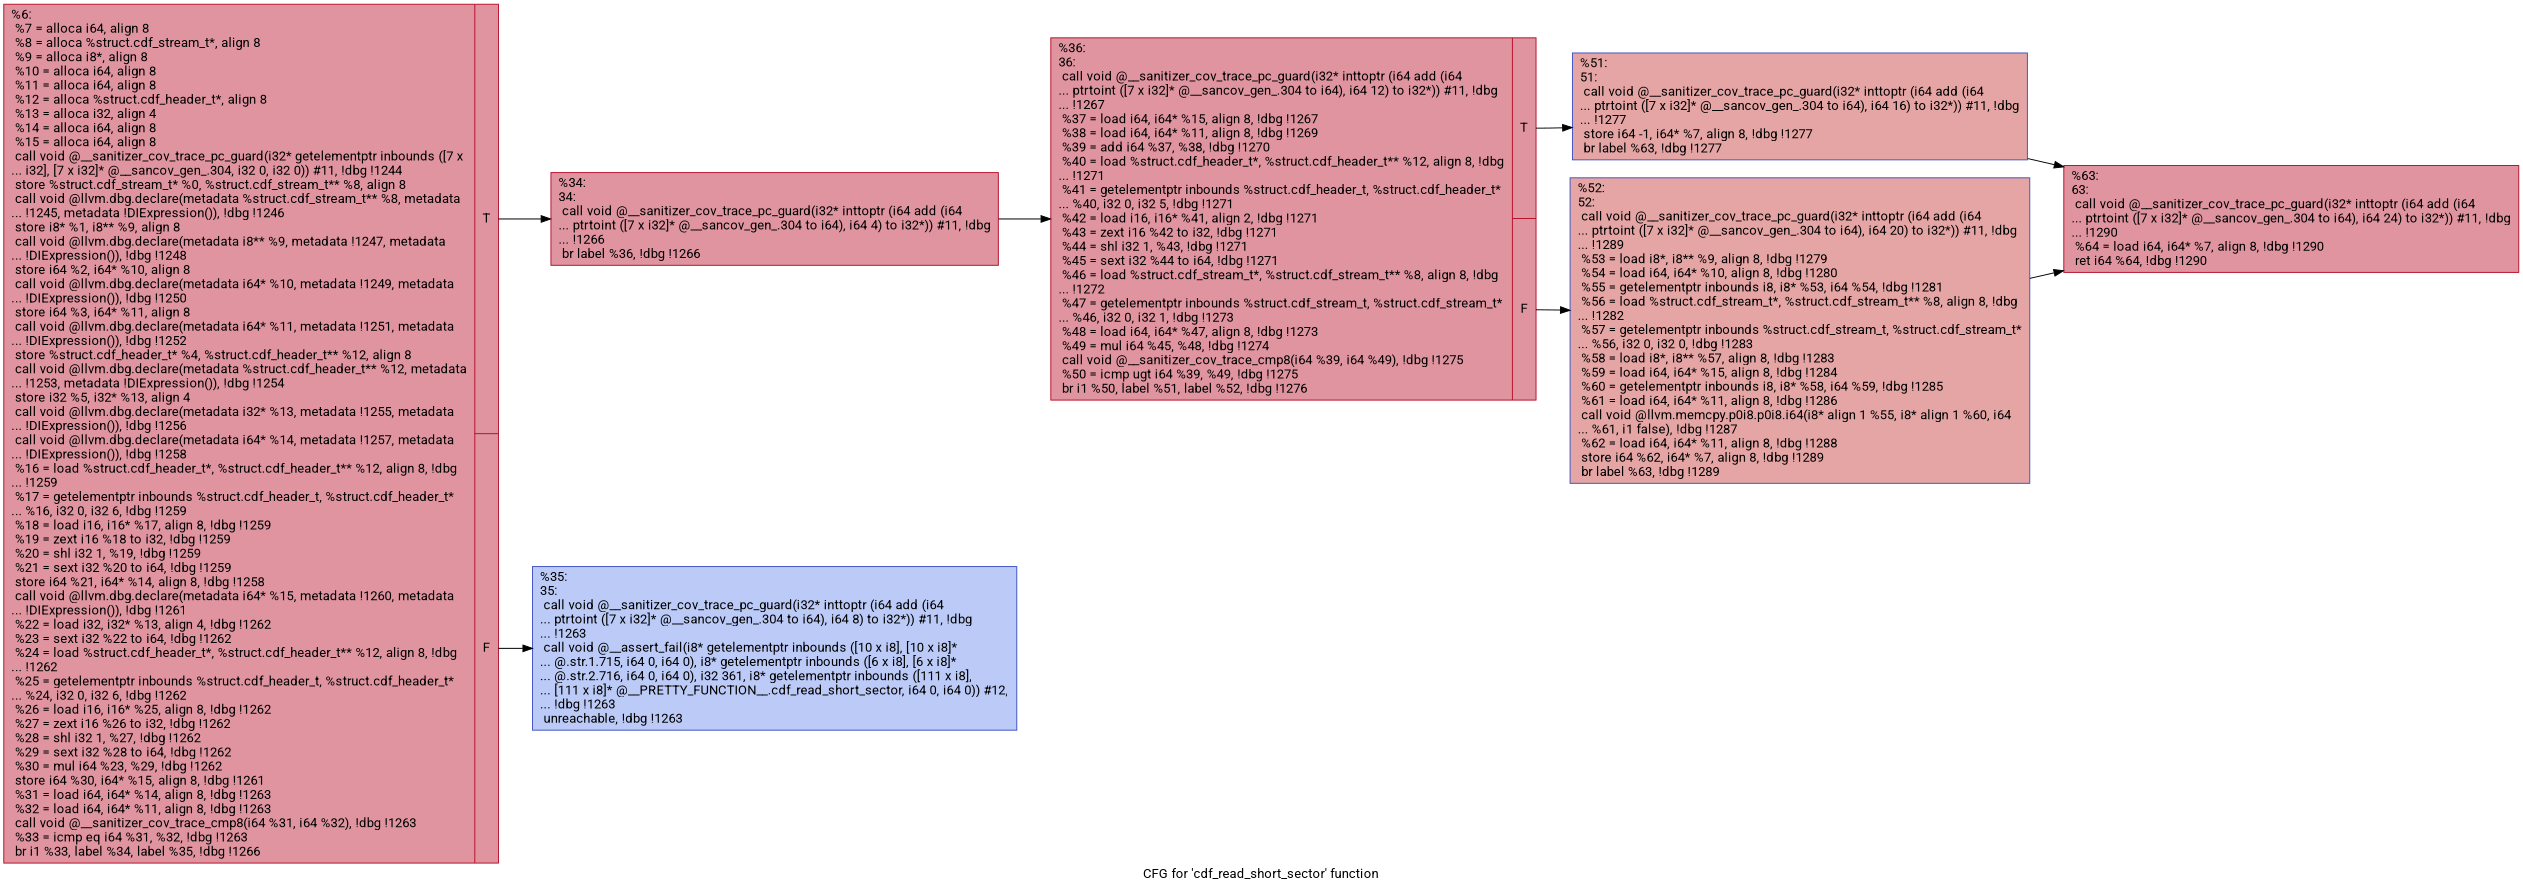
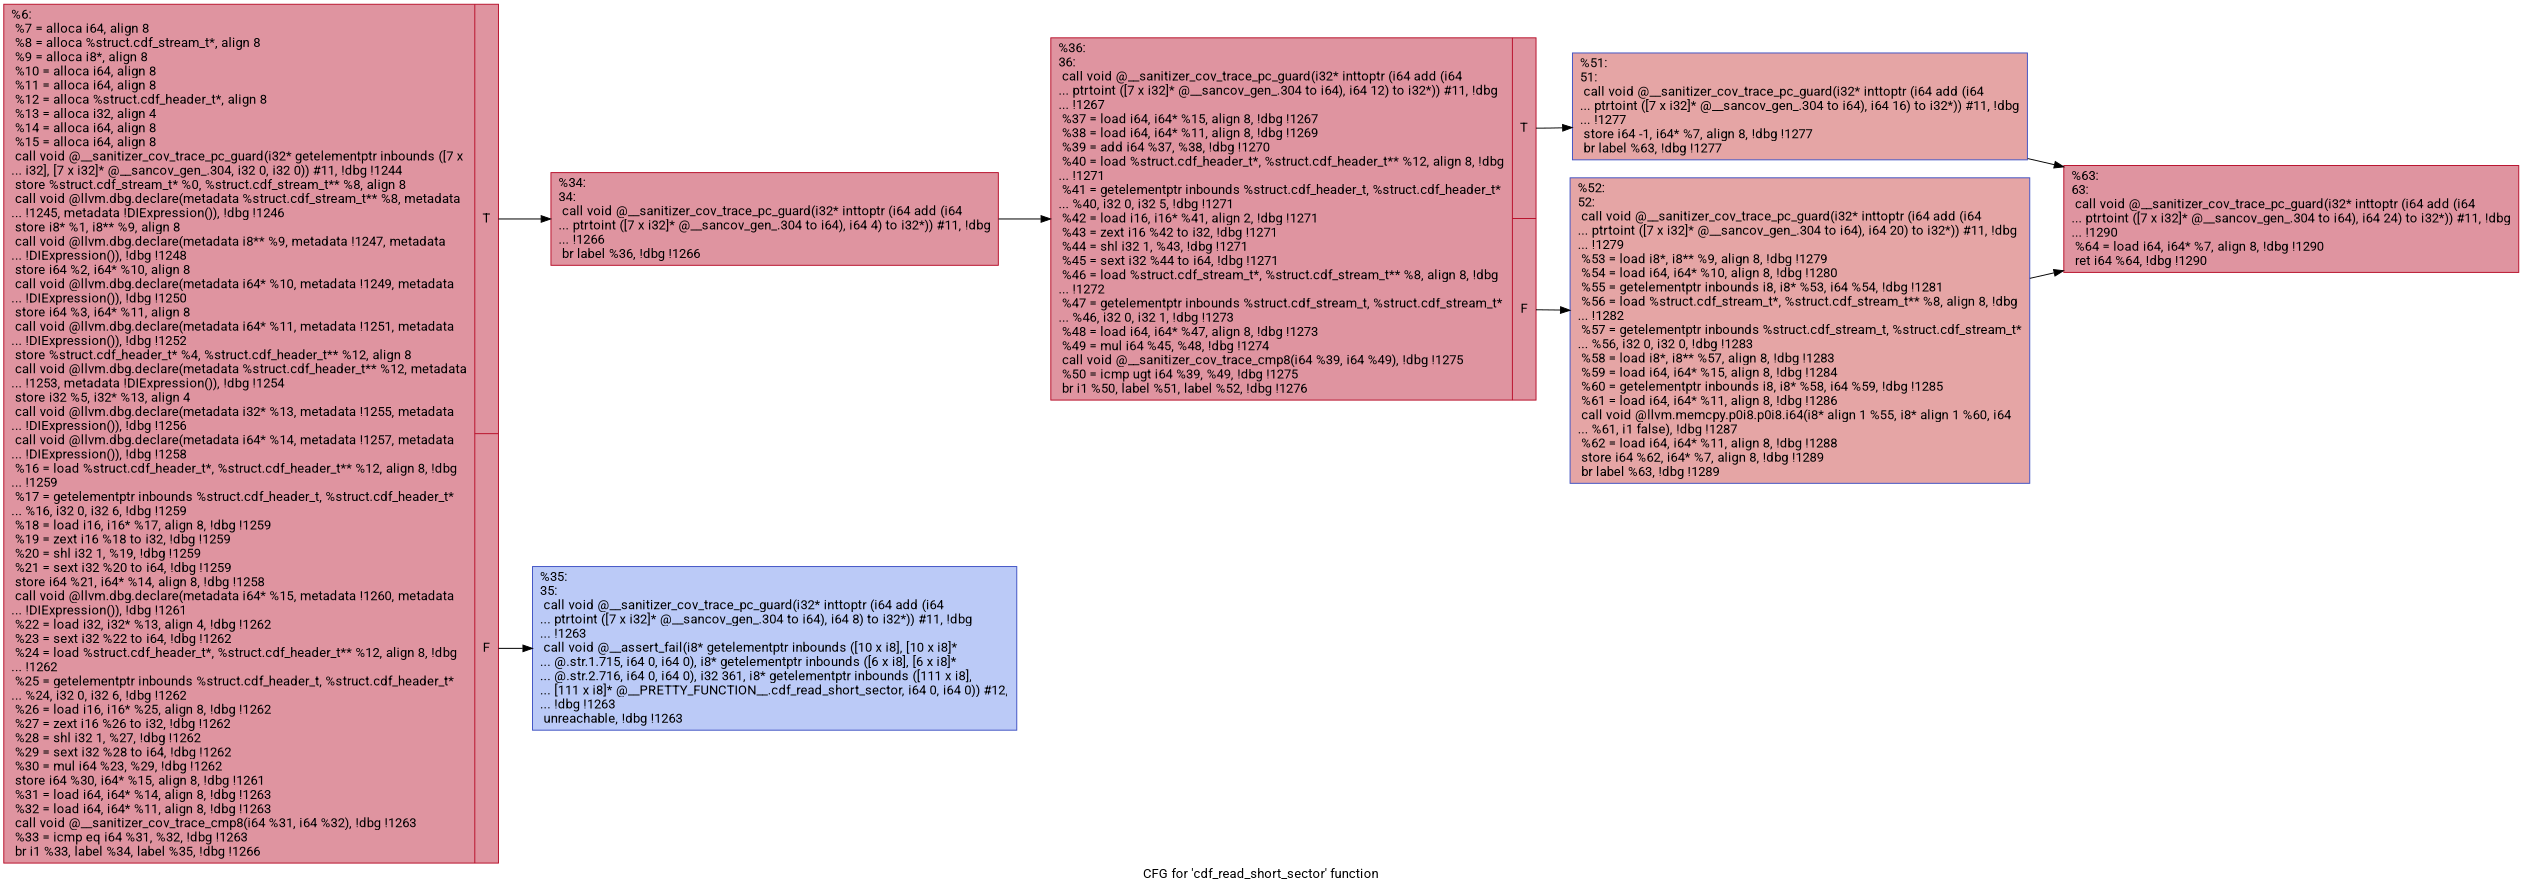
(1601, 245) -> (1601, 245)
